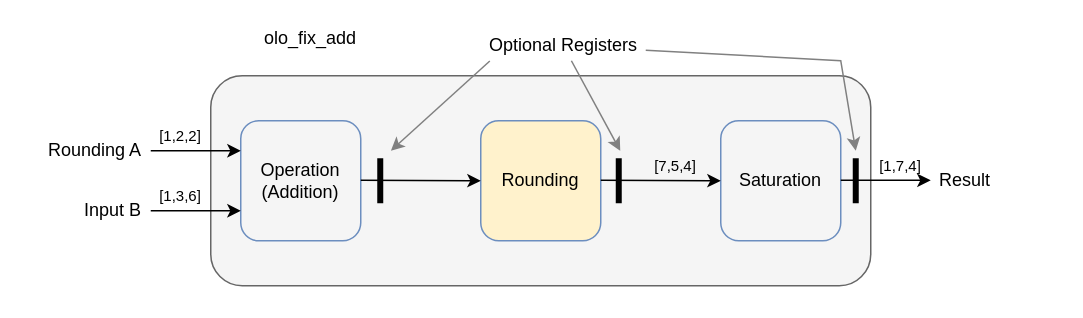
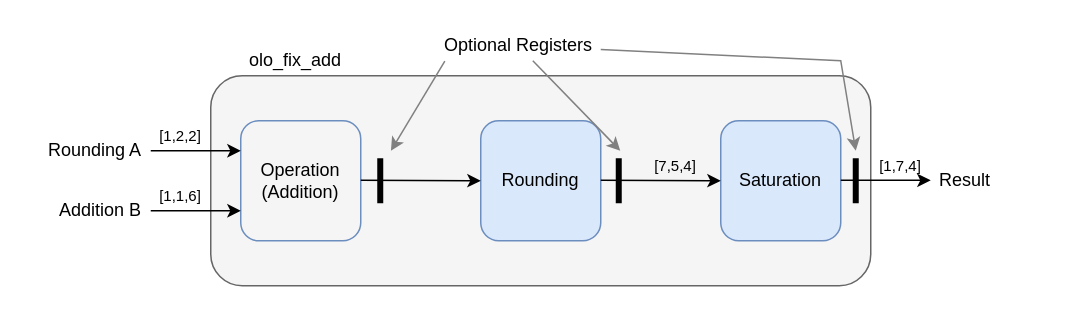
(316, 38) -> (301, 61)
(563, 46) -> (518, 46)
(541, 181) -> (541, 181)
(781, 181) -> (781, 181)
(181, 196) -> (181, 196)
(109, 211) -> (98, 211)
